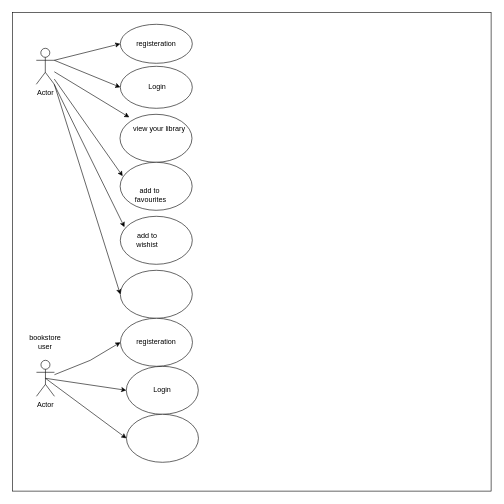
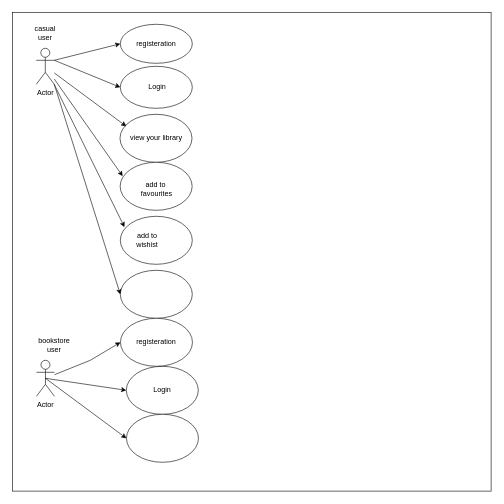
none -> (45, 33)
(159, 129) -> (156, 138)
(150, 195) -> (156, 189)
(45, 342) -> (54, 345)
